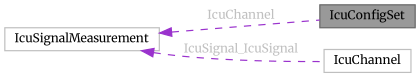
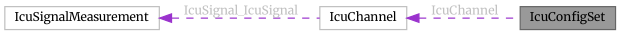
(246, 26) -> (470, 18)
